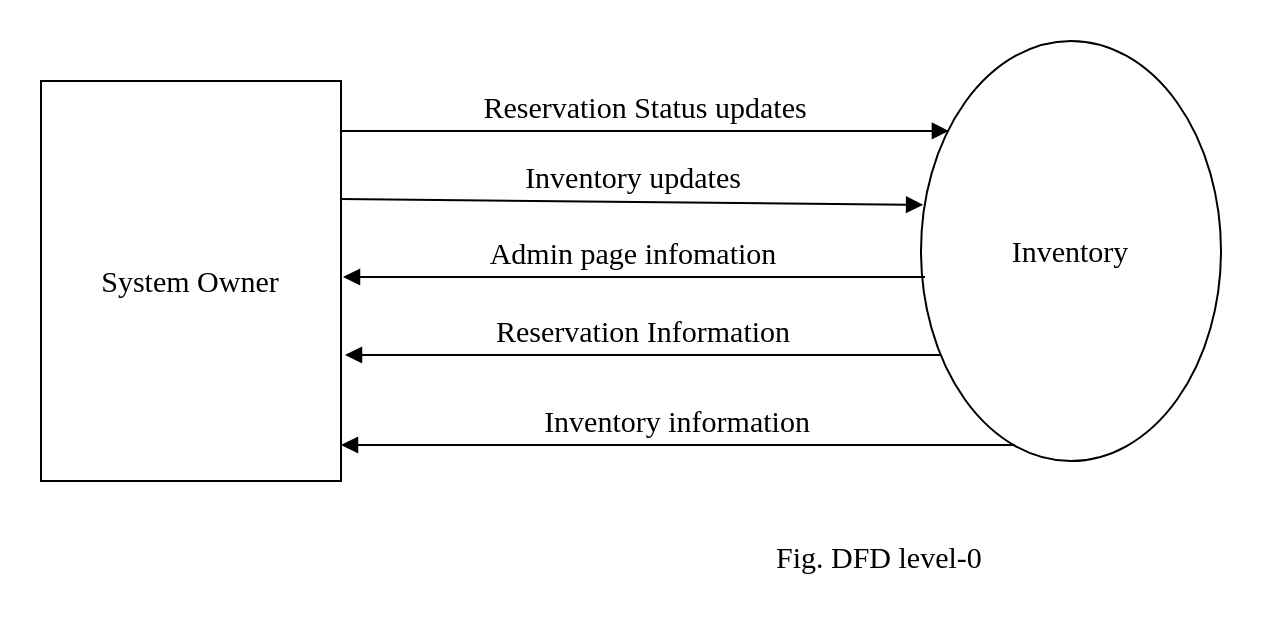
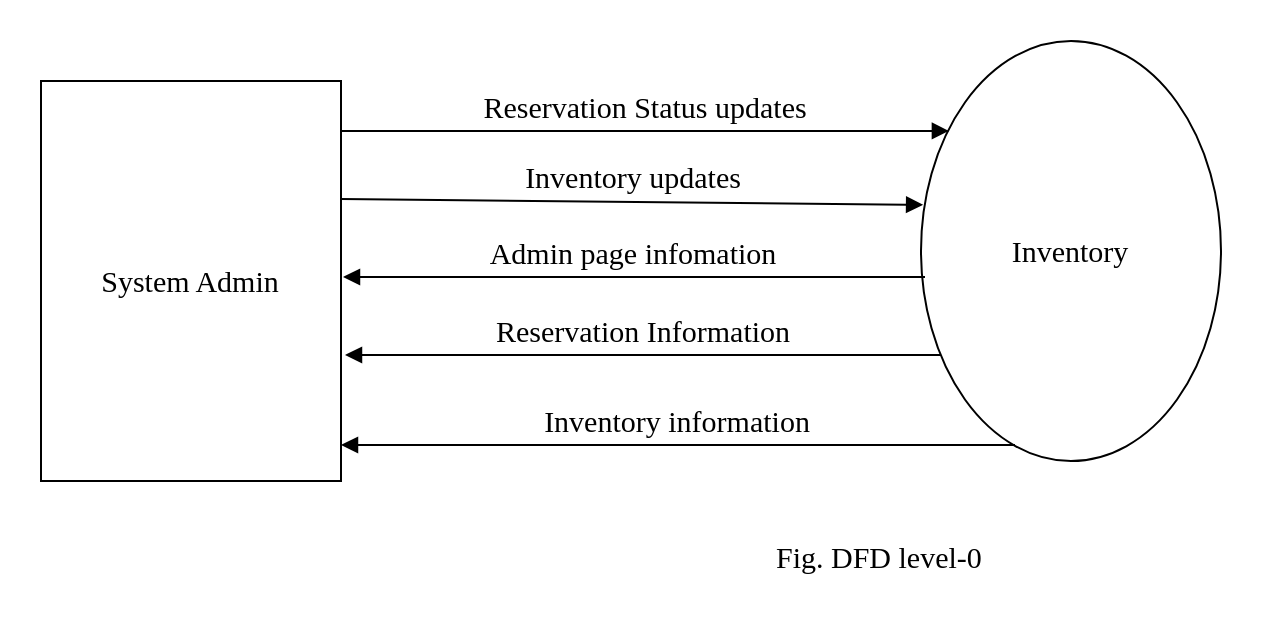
(191, 281) -> (191, 281)
